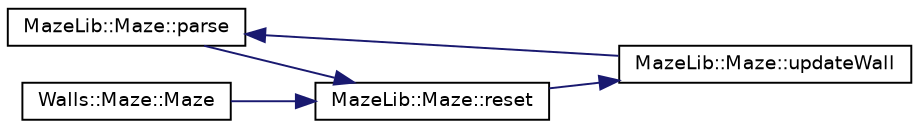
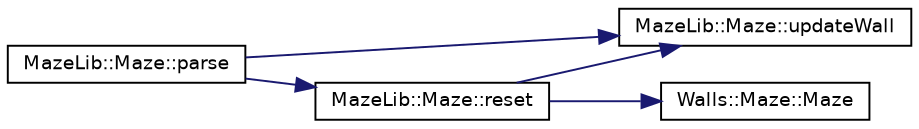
(442, 46) -> (422, 47)
(263, 101) -> (595, 101)
